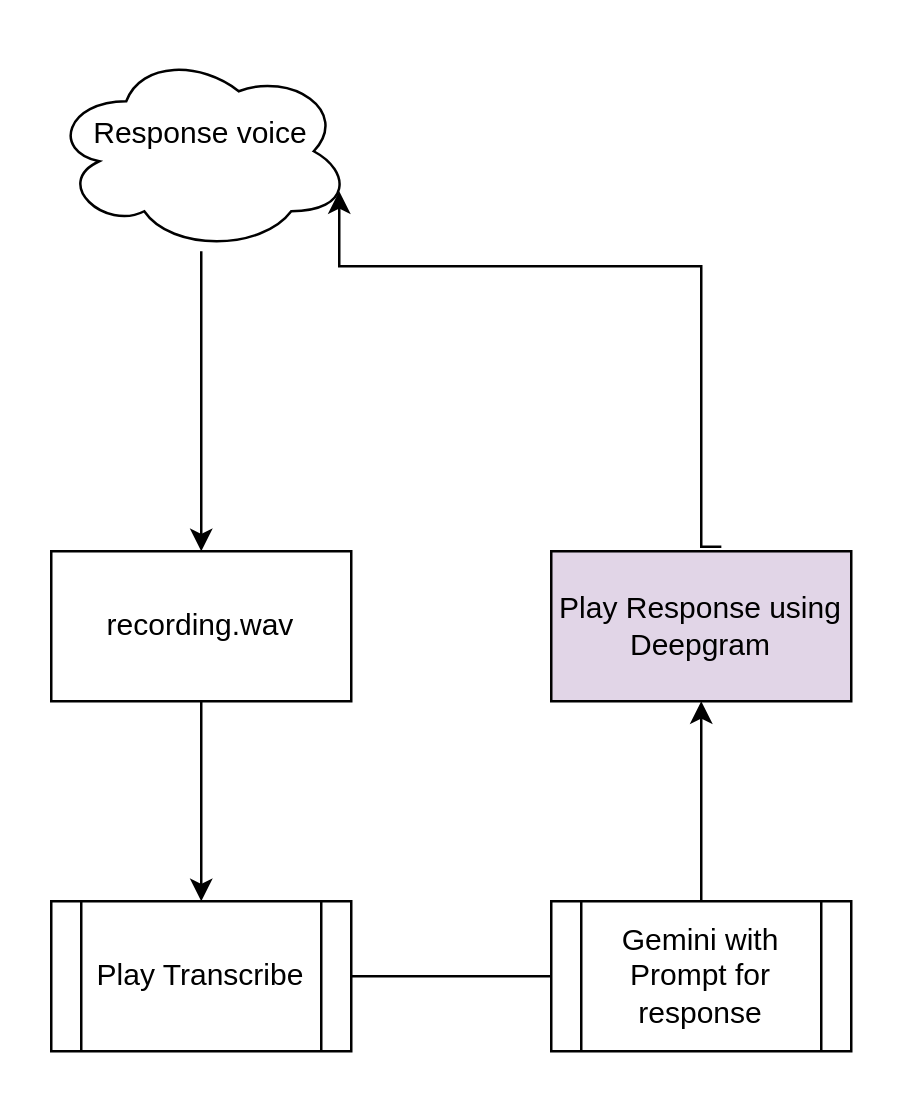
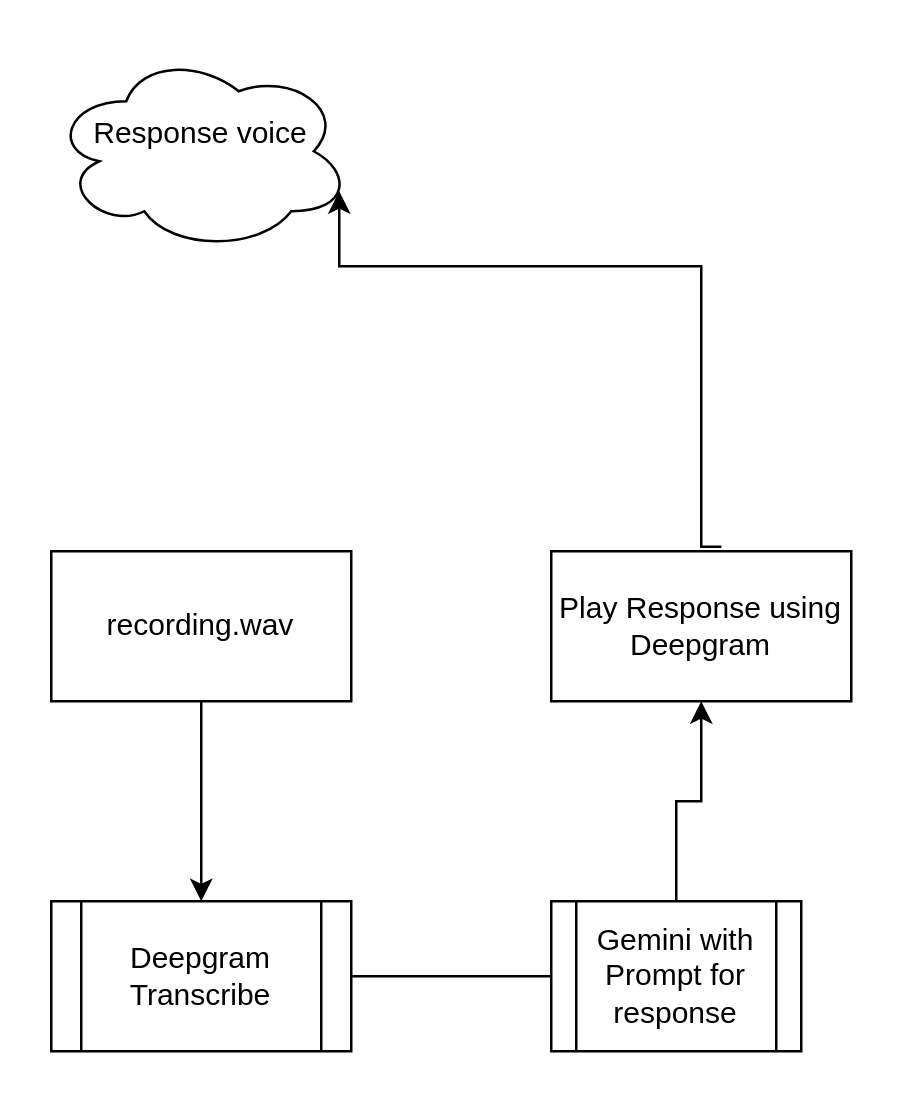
(201, 393) -> none
(701, 626) -> (701, 626)
(201, 976) -> (201, 976)
(701, 976) -> (676, 976)
